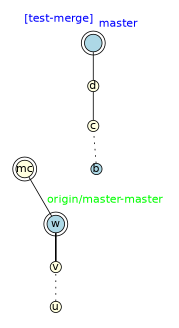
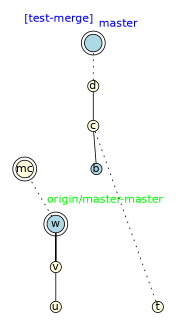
(93, 66) -> (93, 66)
(95, 147) -> (95, 147)
(45, 205) -> (45, 205)
(56, 287) -> (56, 287)
none -> (158, 307)
